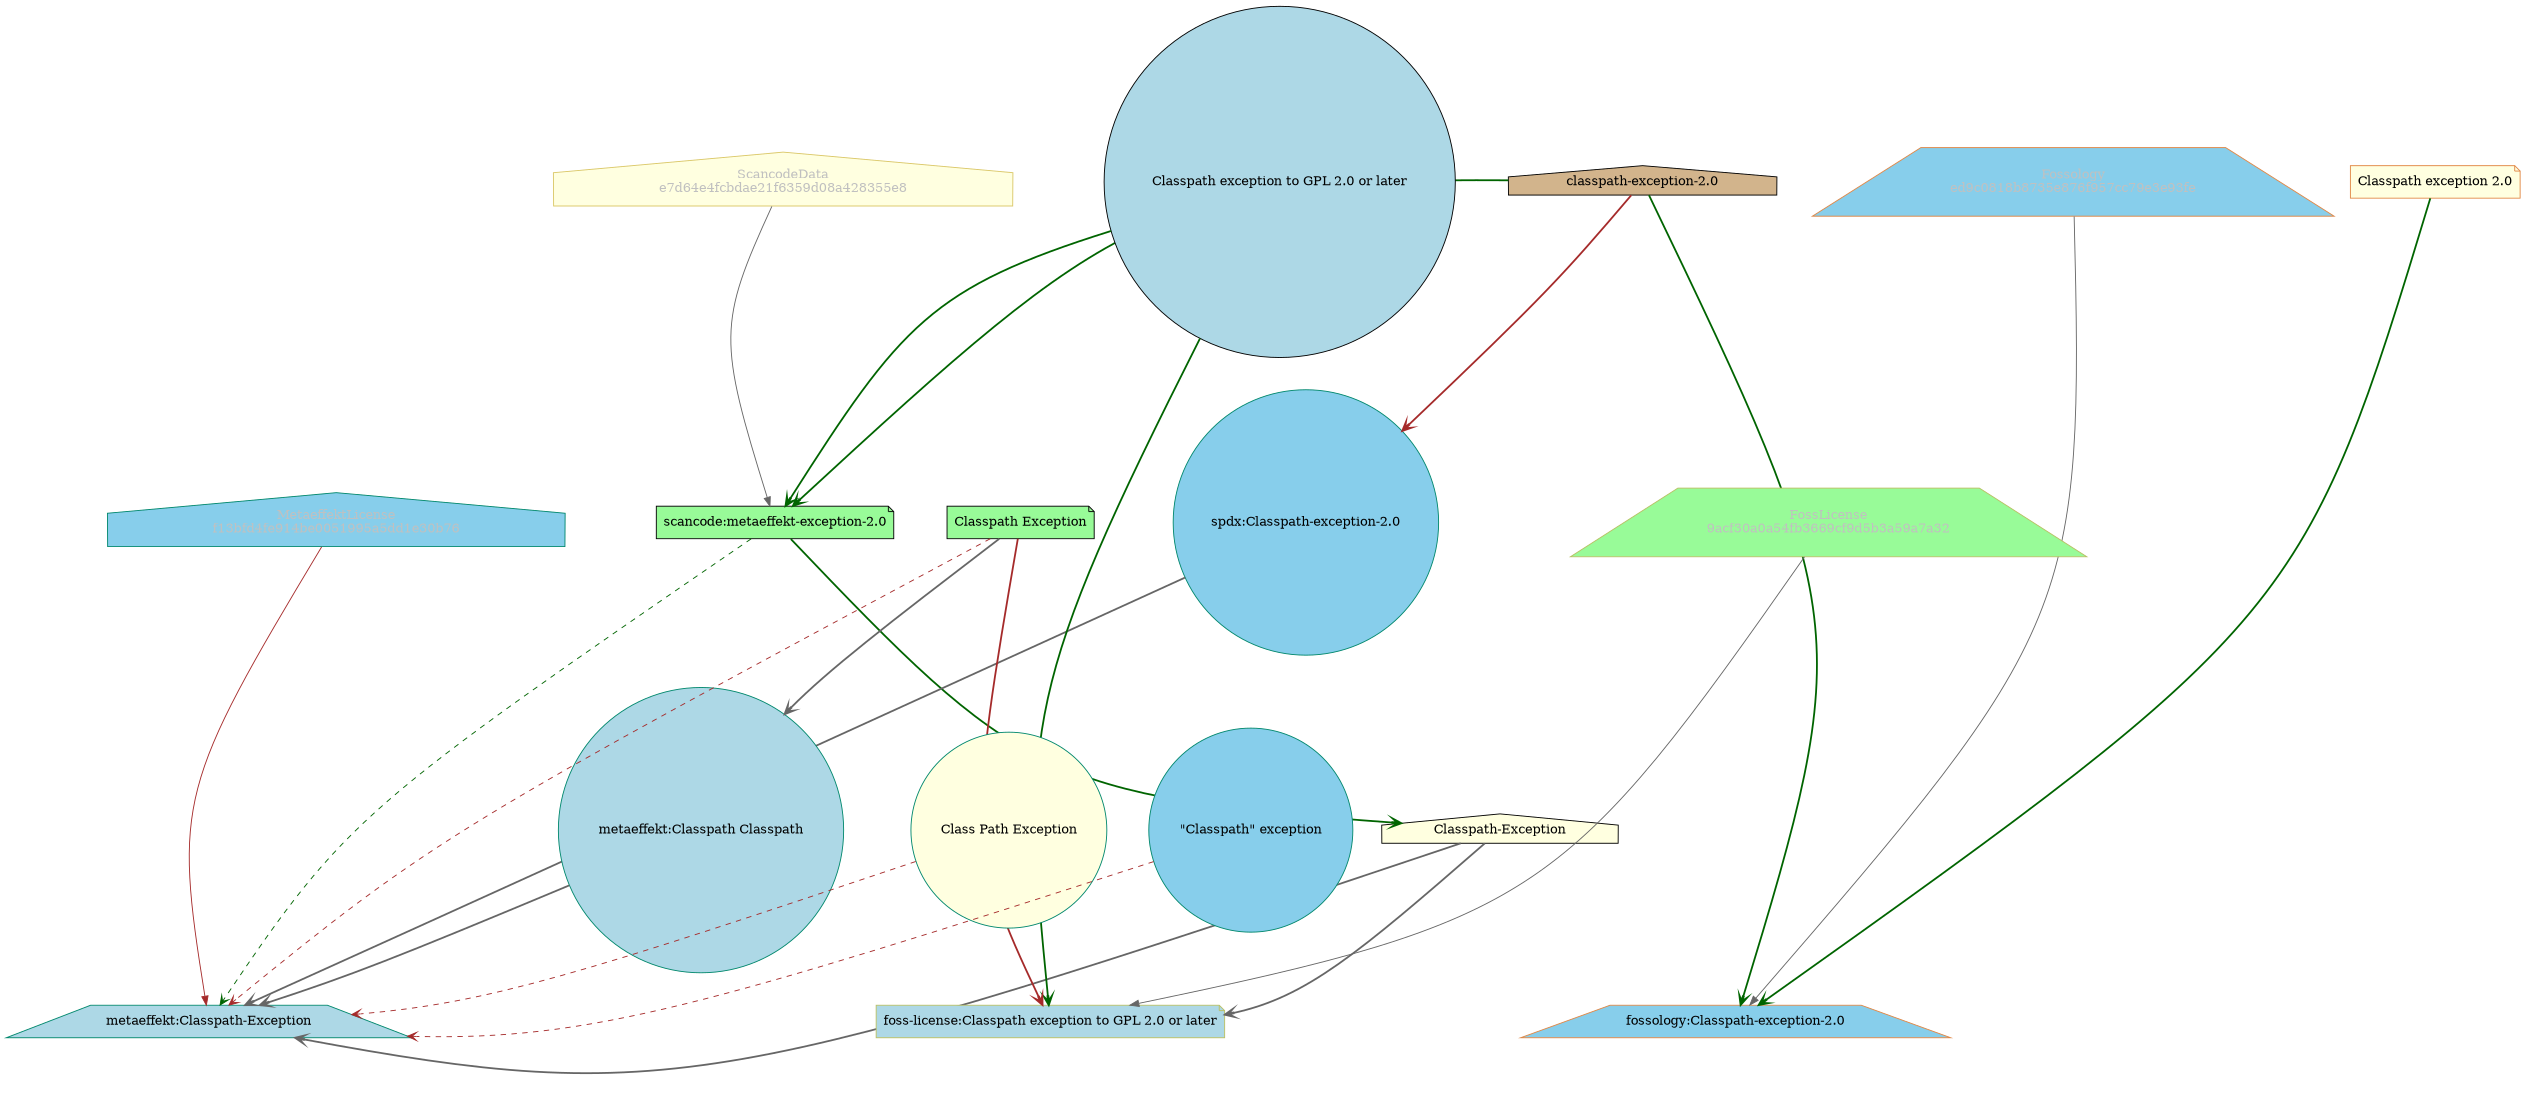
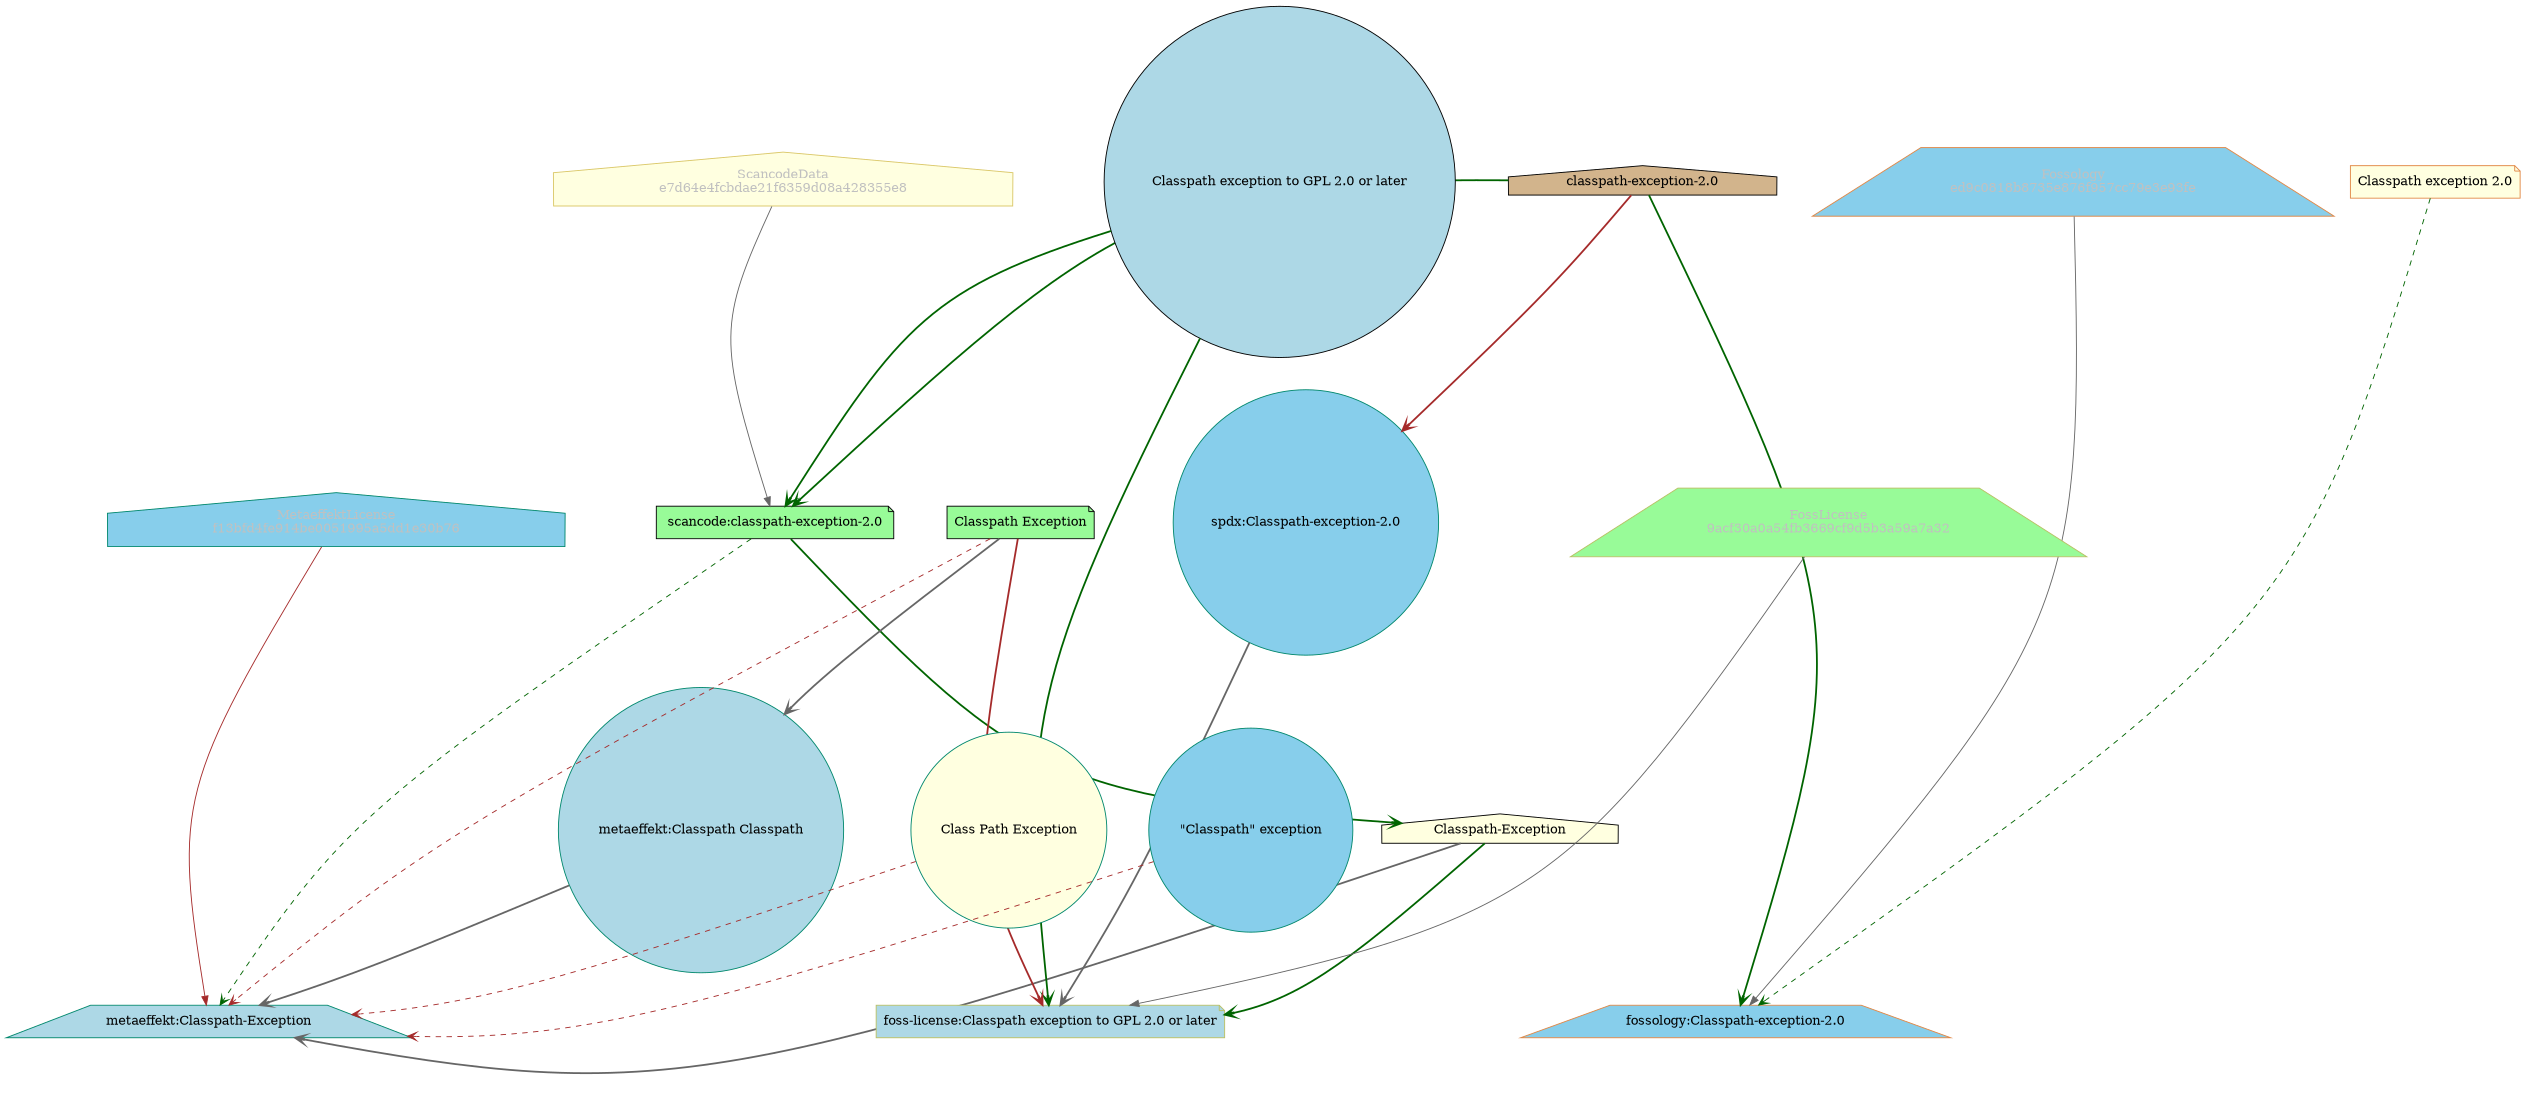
(775, 522) -> (775, 522)
(2192, 673) -> (2192, 673)
(720, 790) -> (1163, 823)
(1368, 942) -> (1368, 942)
